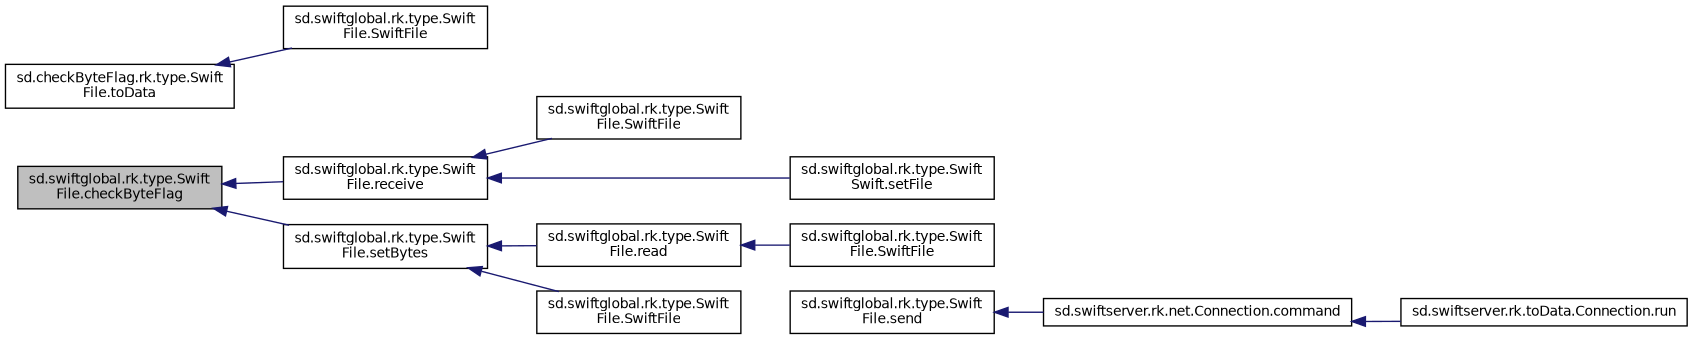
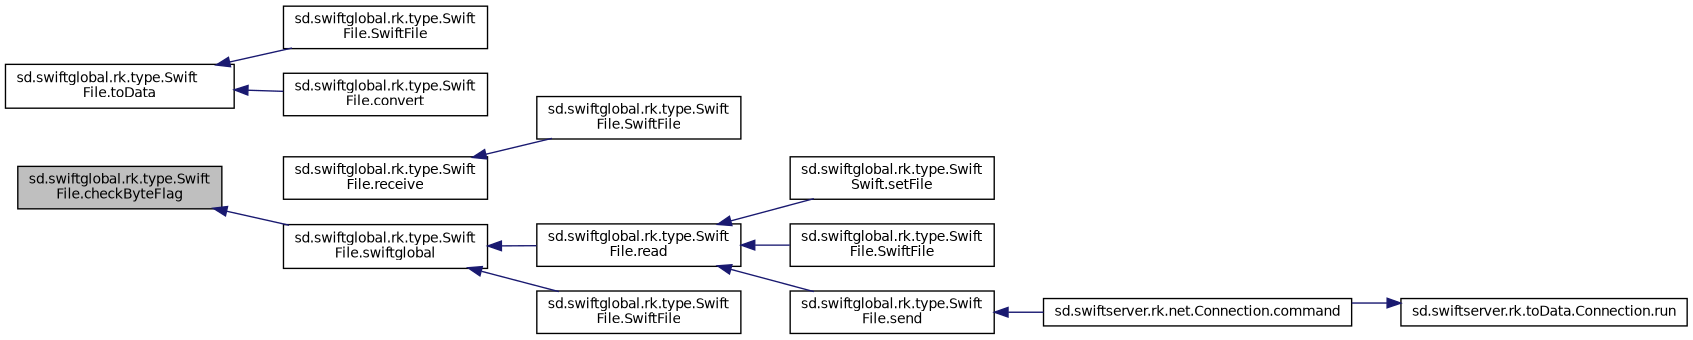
(120, 86) -> (120, 86)
none -> (385, 94)
(646, 178) -> (772, 210)
(259, 183) -> none
(385, 246) -> (385, 246)
none -> (772, 281)
(1383, 321) -> (1369, 303)
